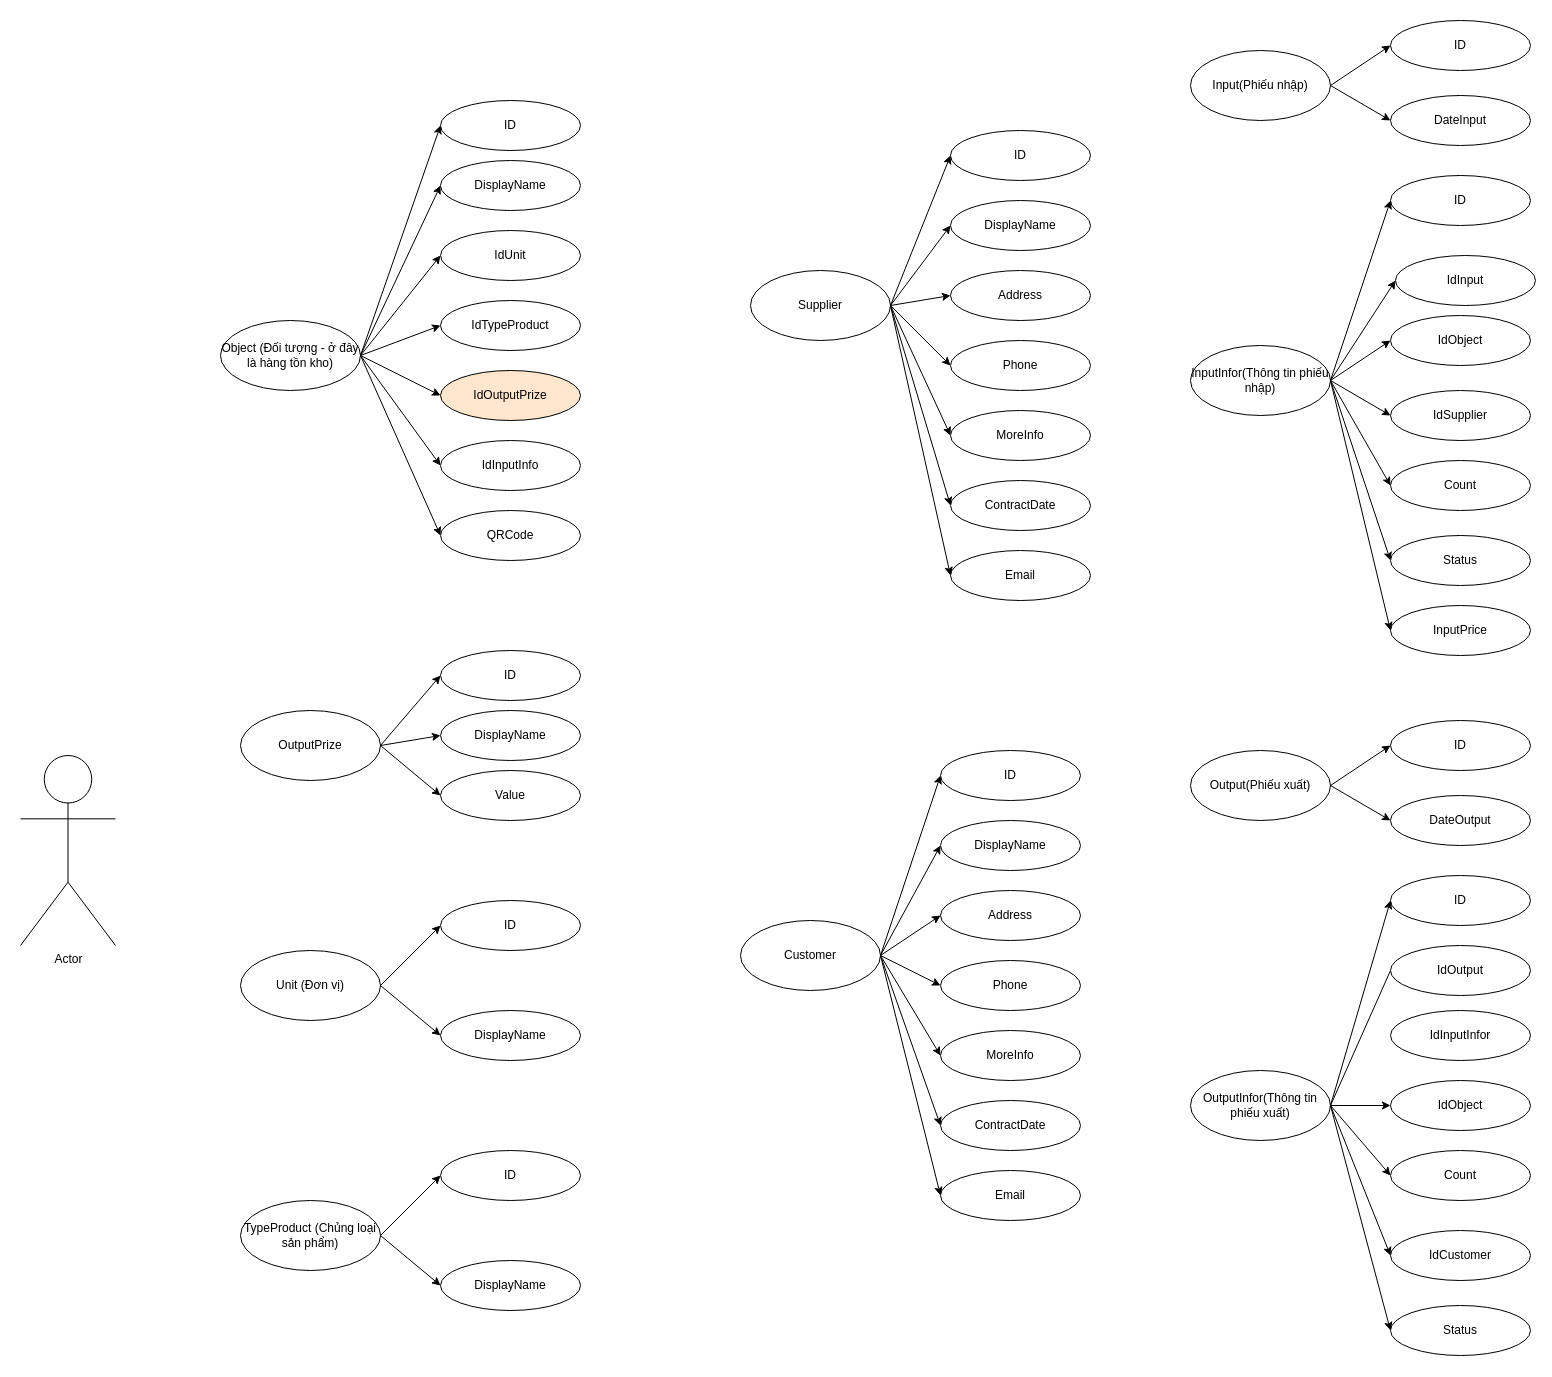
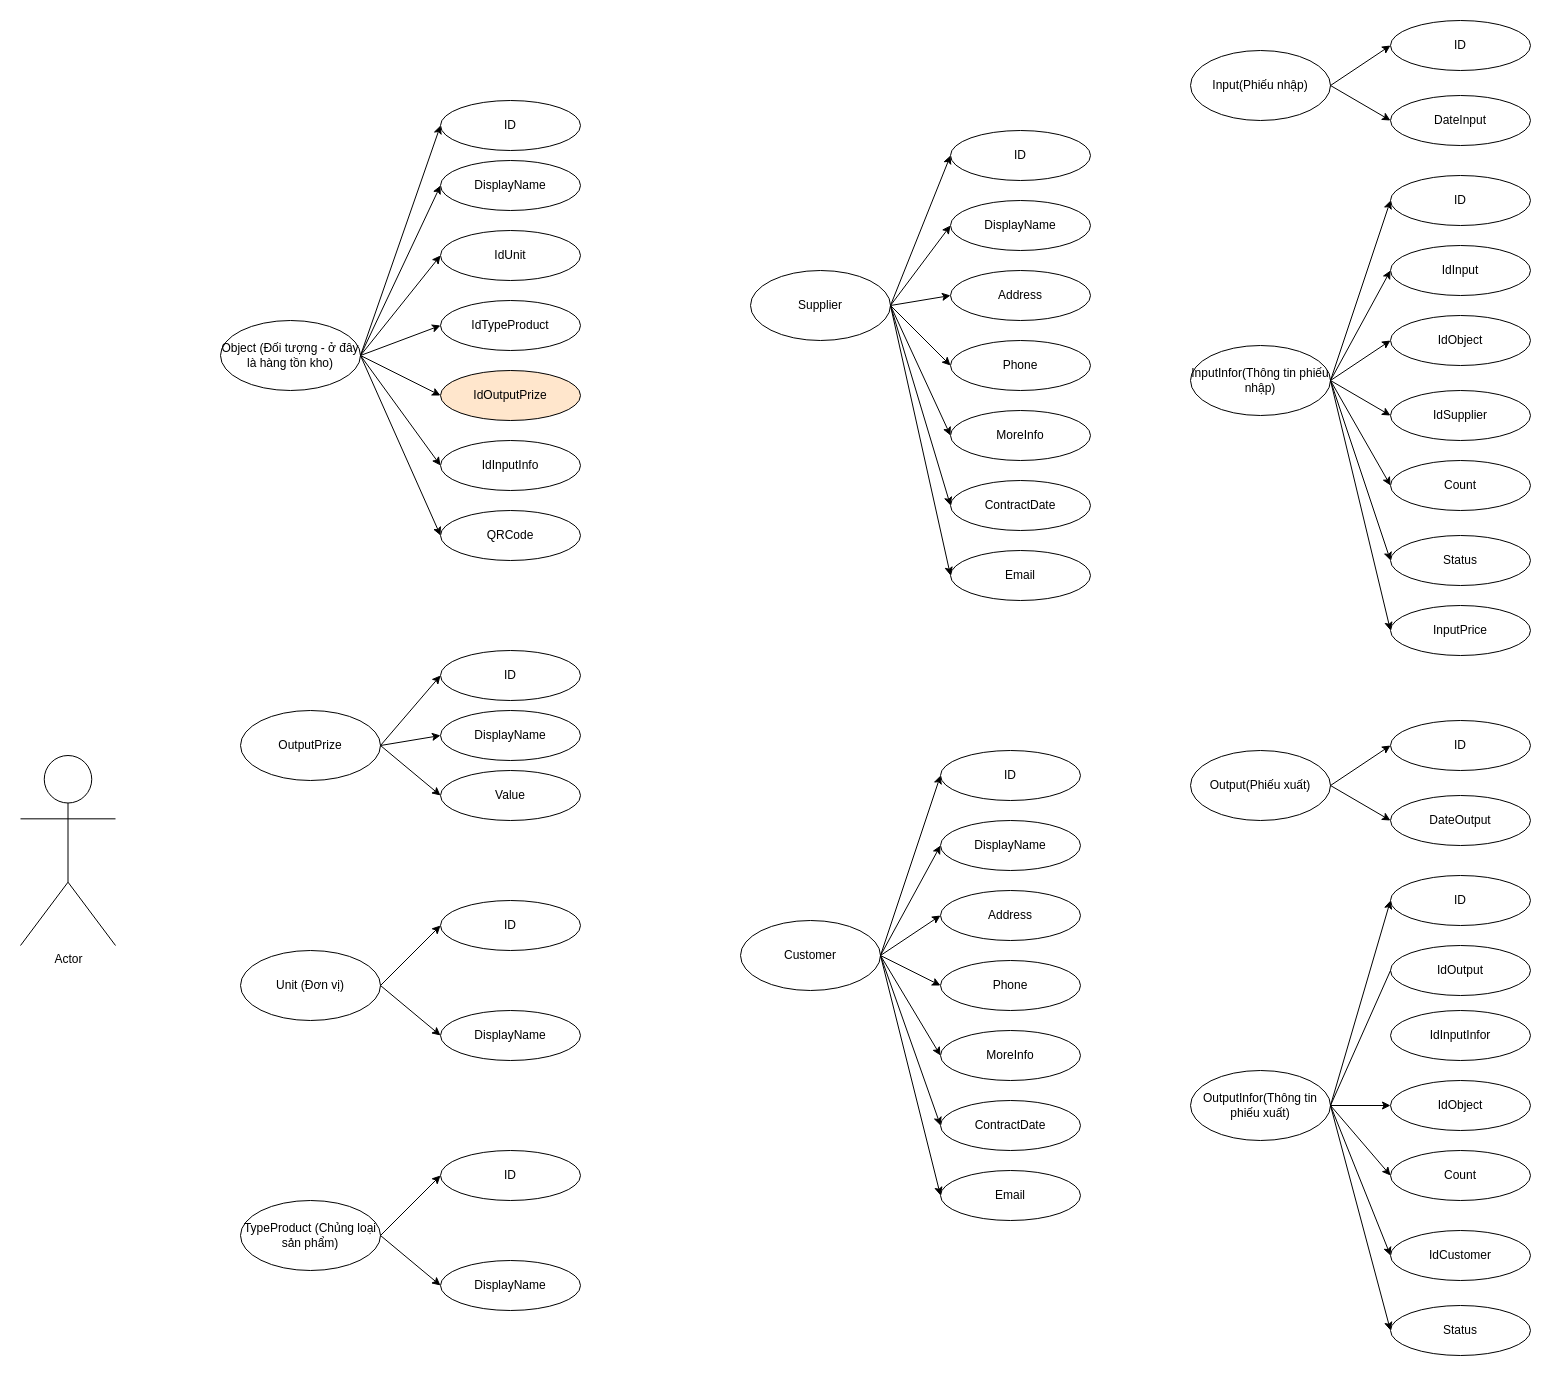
(1466, 281) -> (1461, 271)
